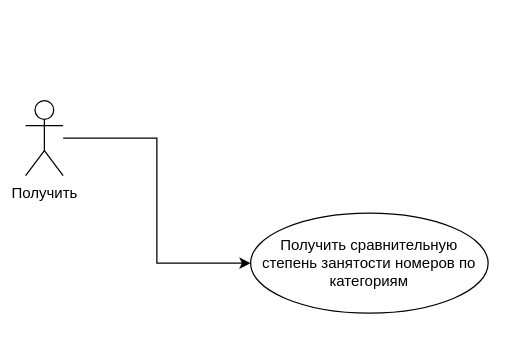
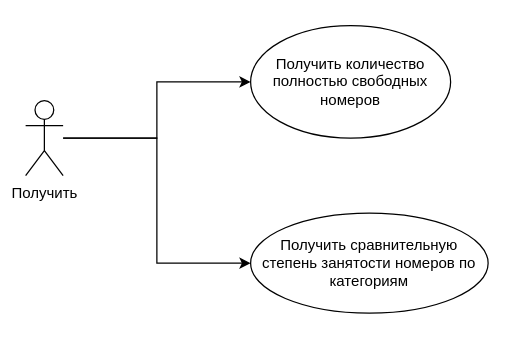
none -> (172, 82)
none -> (351, 82)
